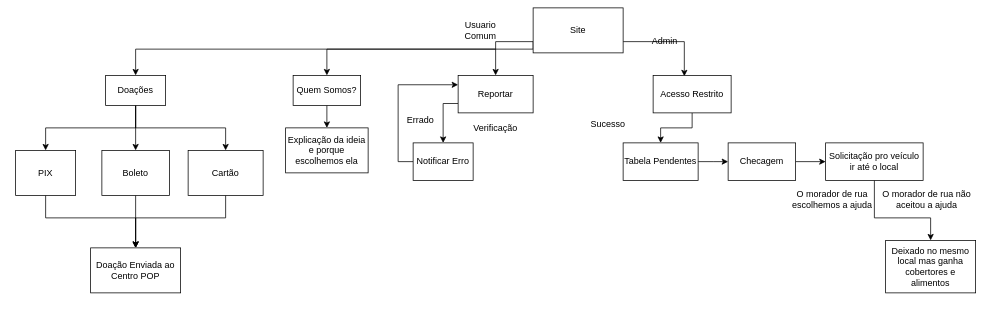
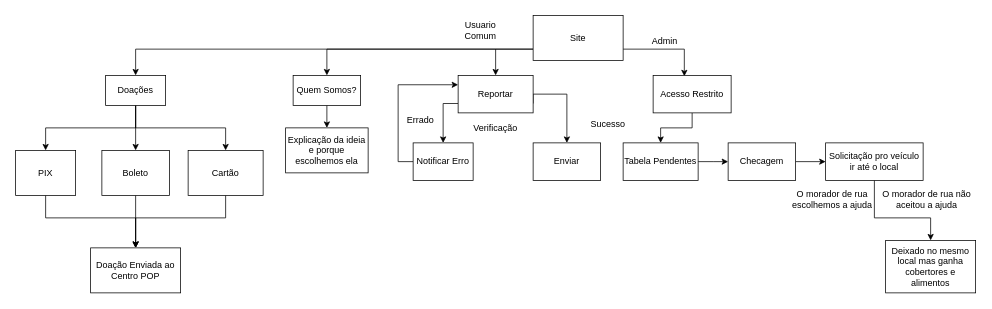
(578, 30) -> (578, 38)
none -> (566, 94)
none -> (567, 162)
